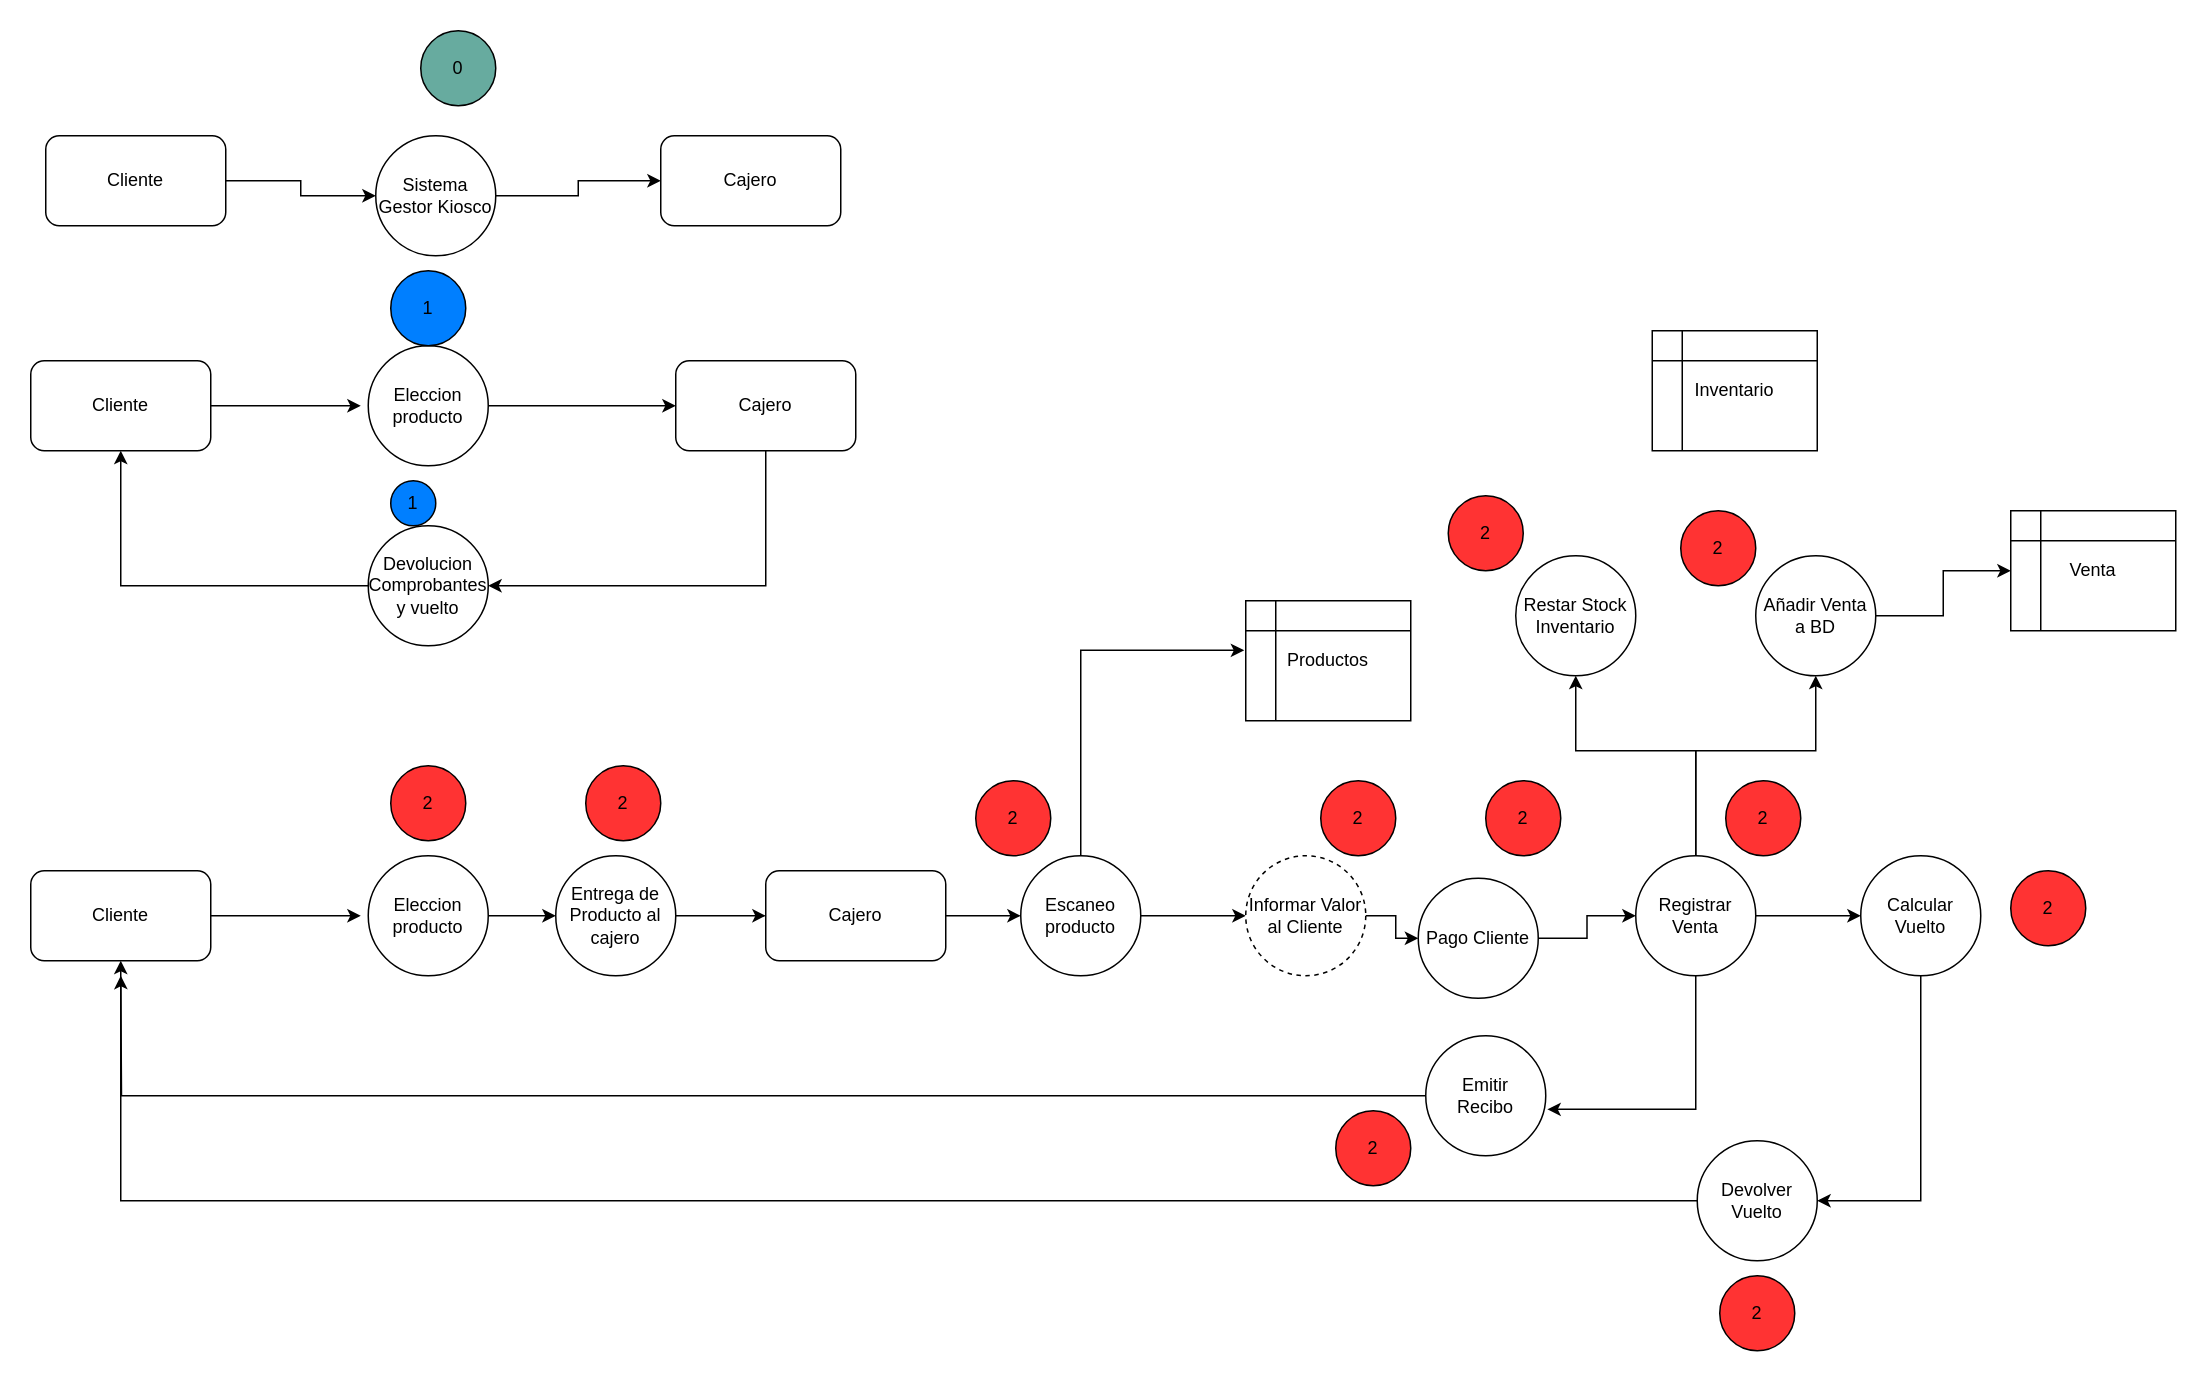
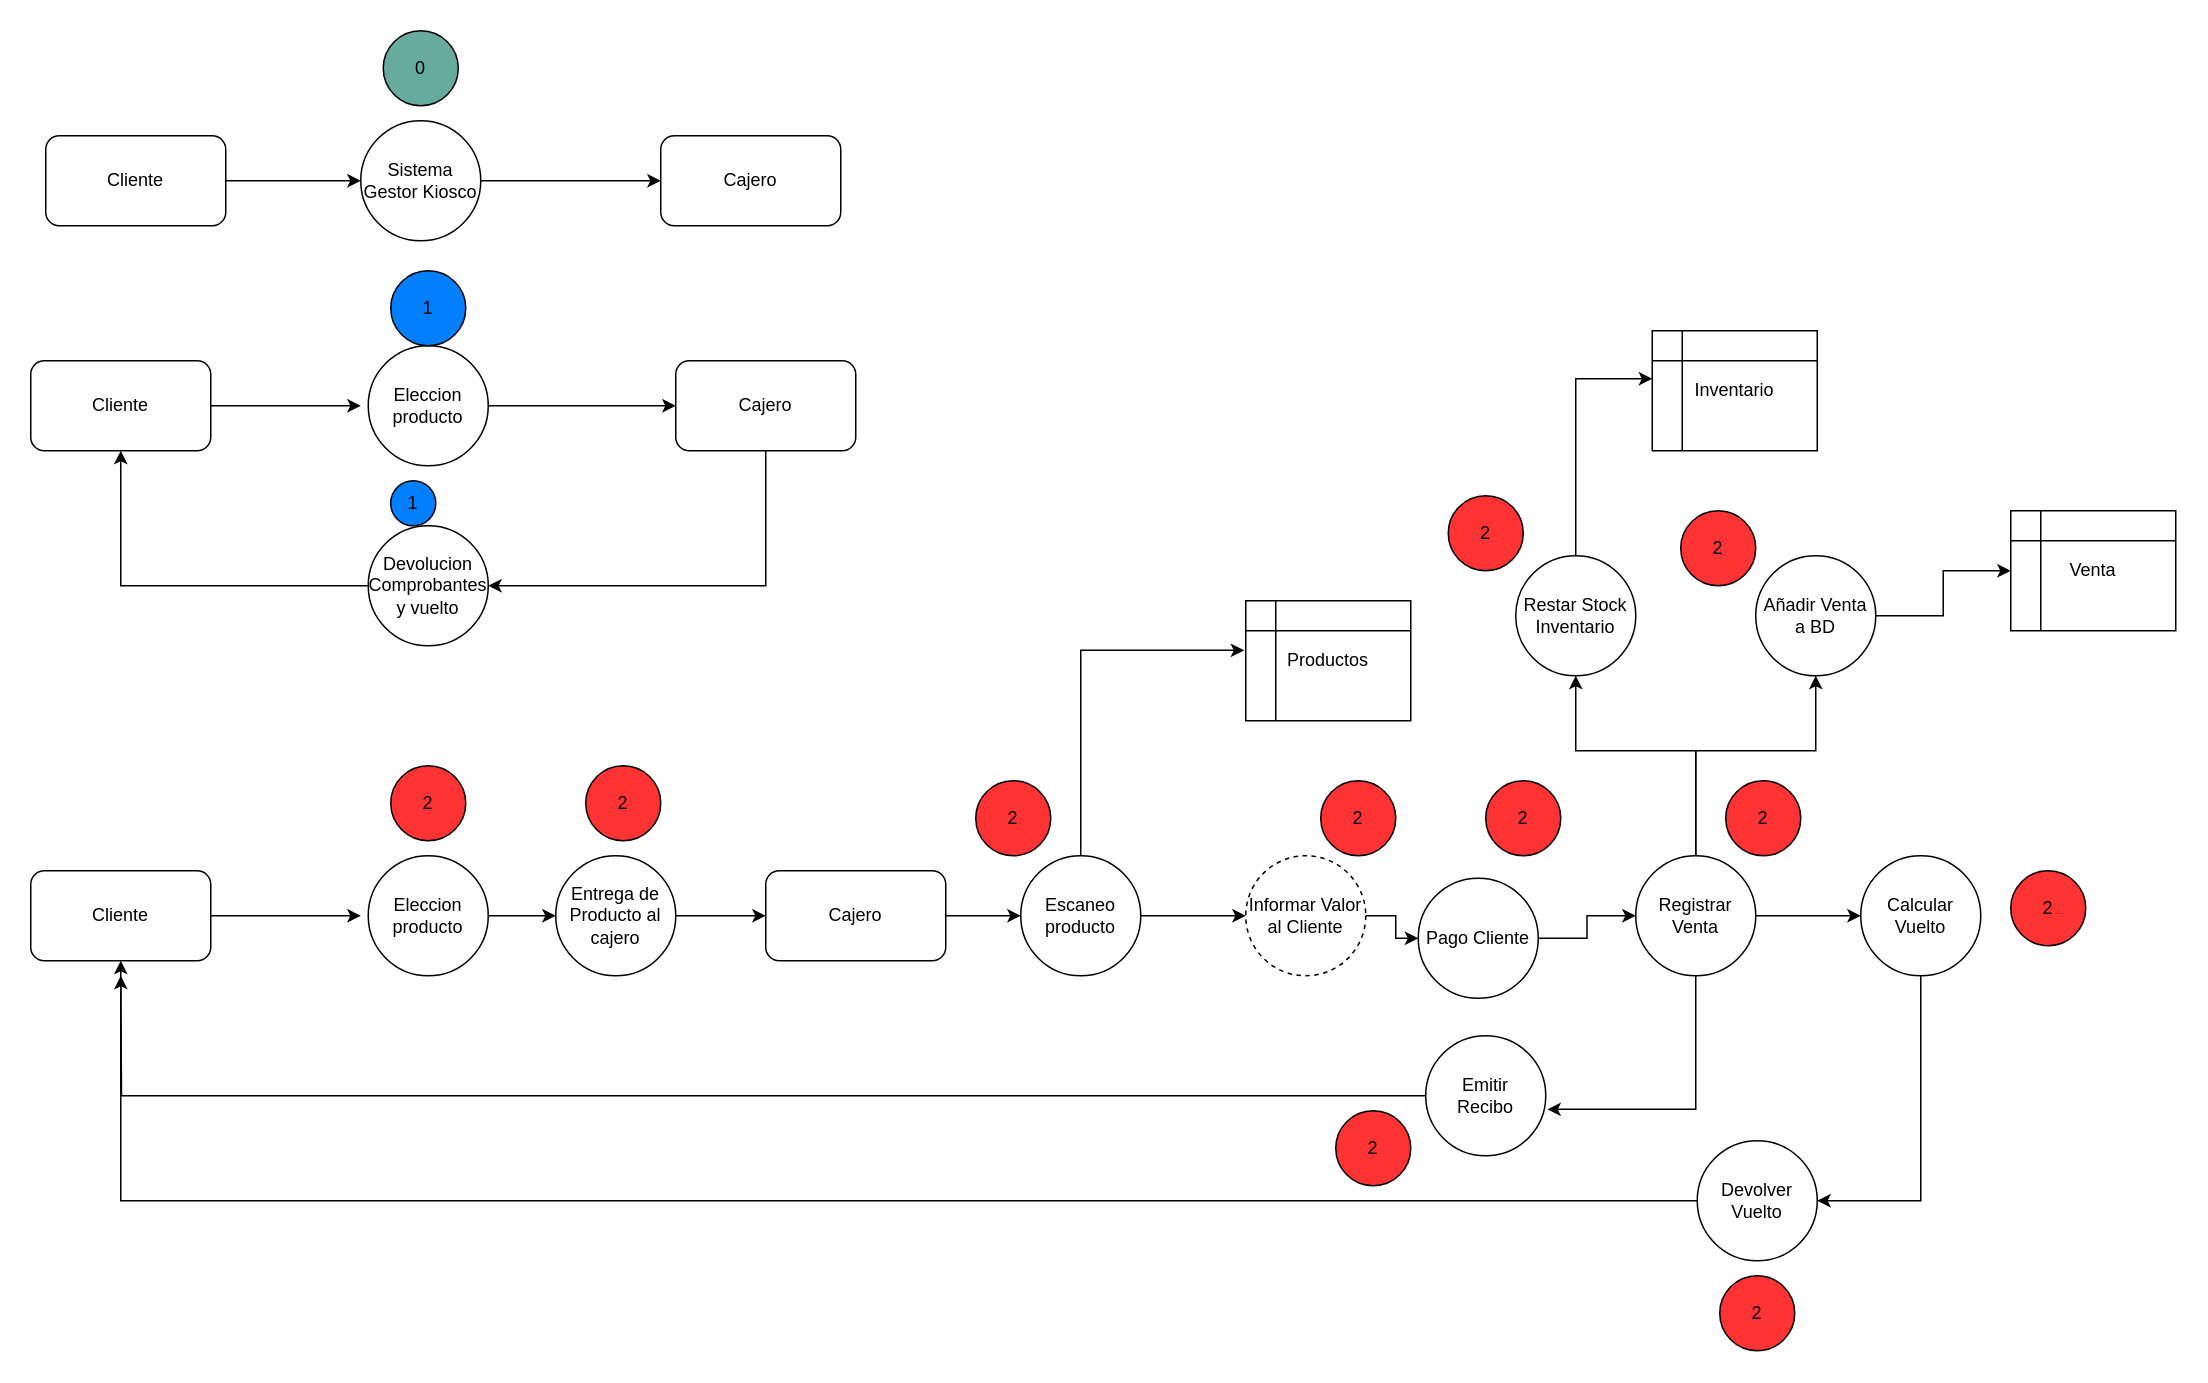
(458, 68) -> (421, 68)
(436, 196) -> (421, 181)
none -> (1576, 435)
